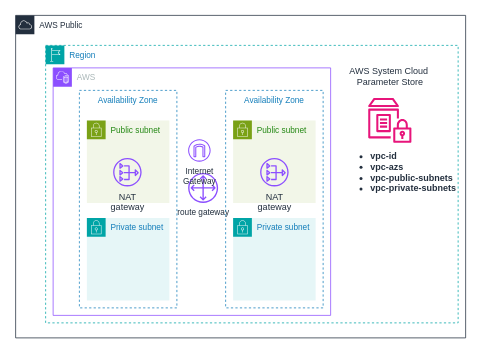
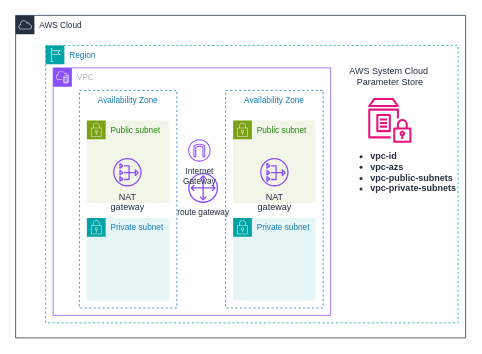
(59, 26) -> (58, 26)
(84, 78) -> (84, 78)
